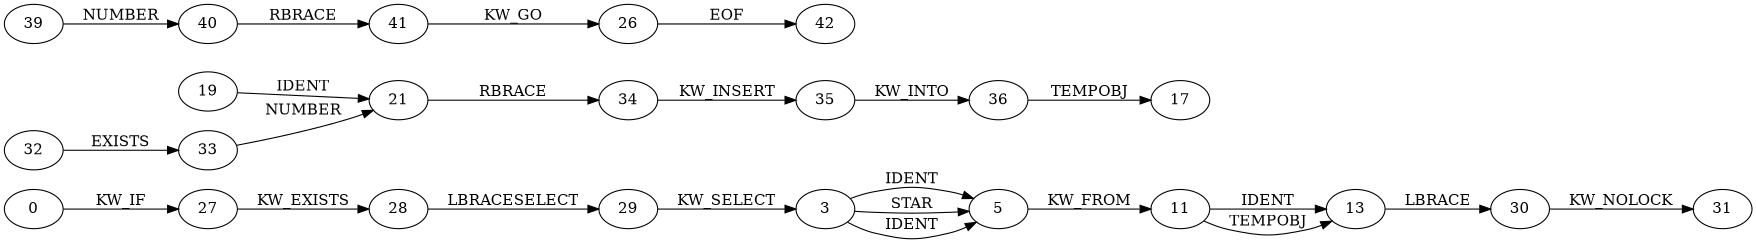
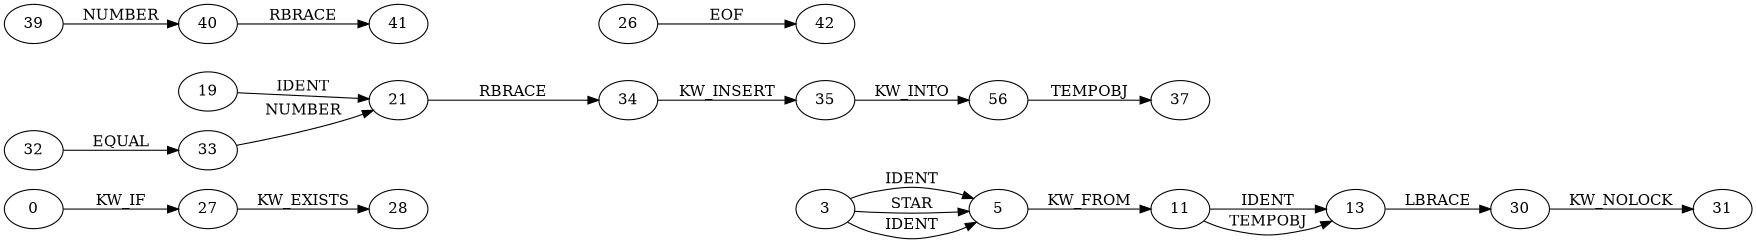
(508, 24) -> none
(999, 100) -> (999, 100)
(1180, 100) -> (1180, 100)
(121, 142) -> (121, 142)
(628, 209) -> none
